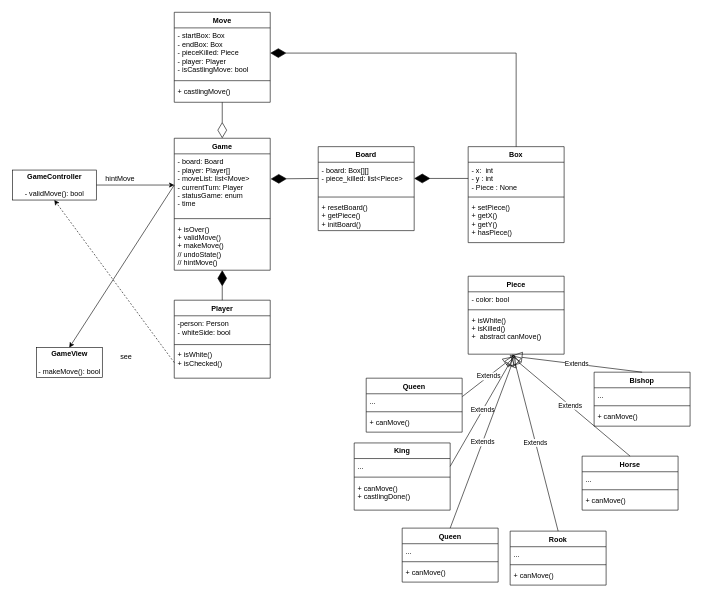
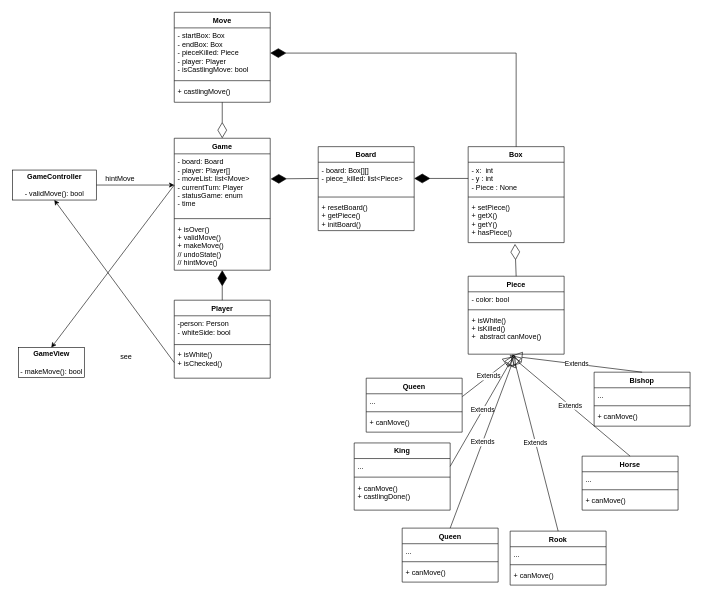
none -> (516, 268)
(114, 281) -> (114, 281)
(69, 363) -> (51, 363)
